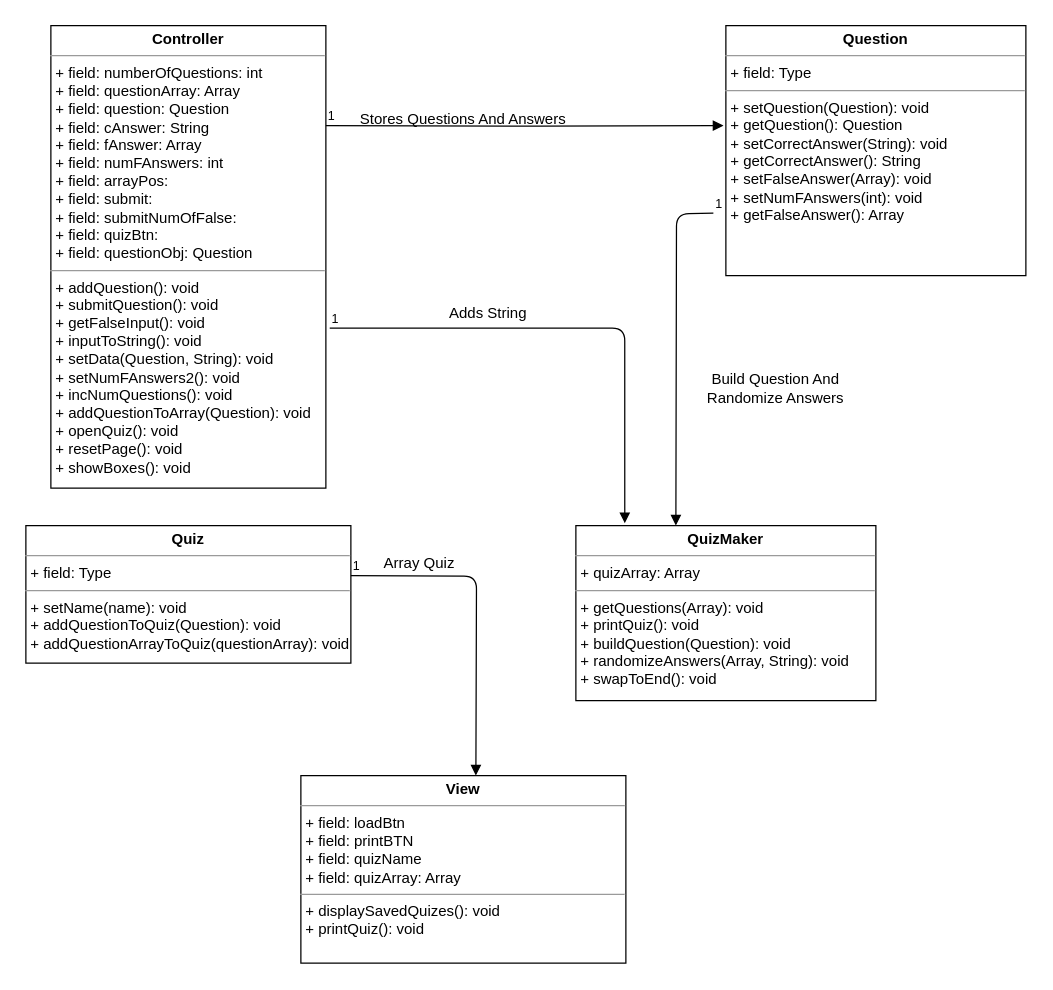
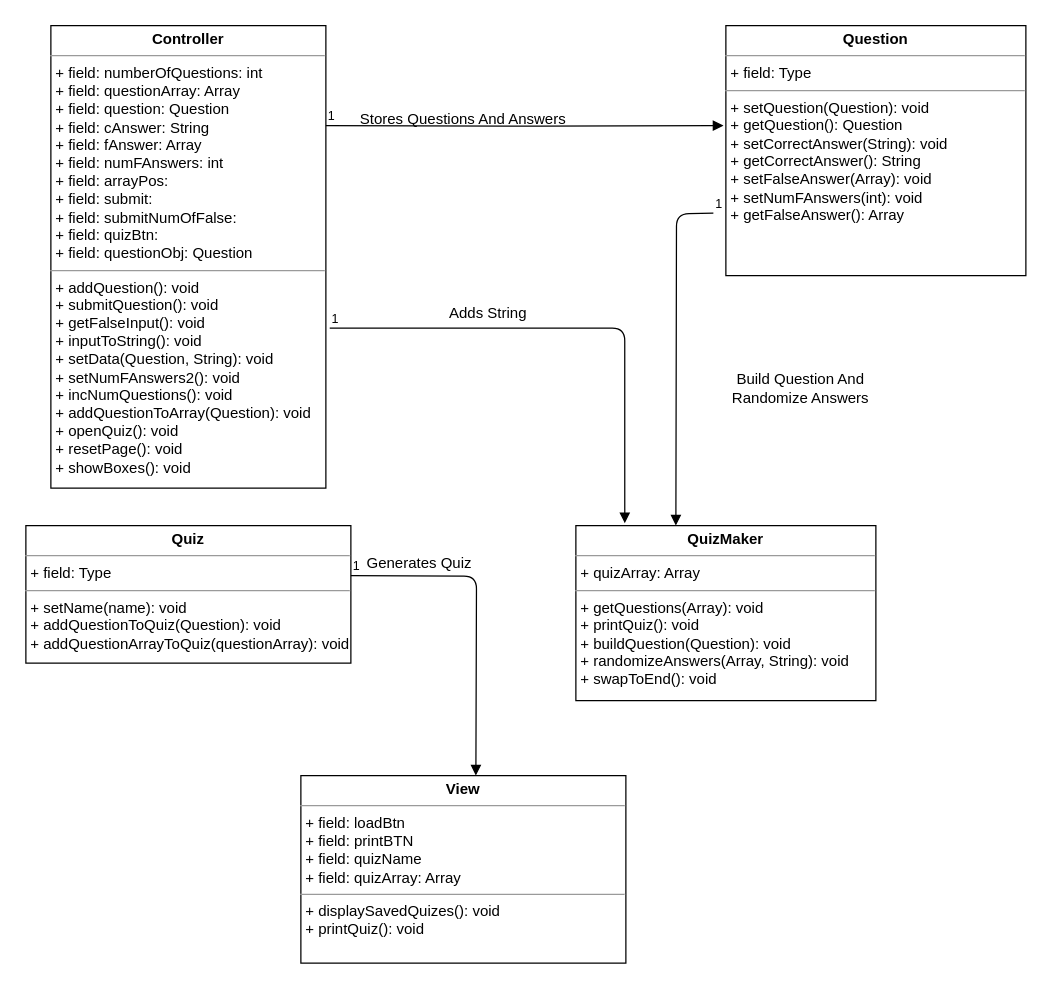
(776, 388) -> (801, 388)
(419, 563) -> (419, 563)
